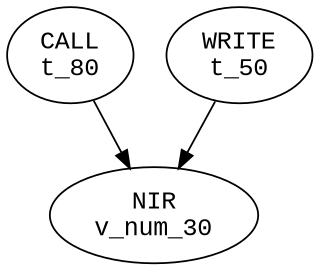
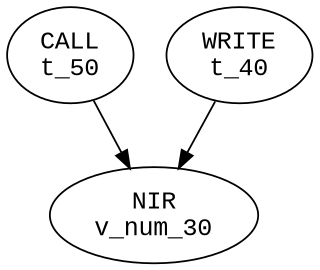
(70, 55) -> (70, 55)
(239, 55) -> (239, 55)
